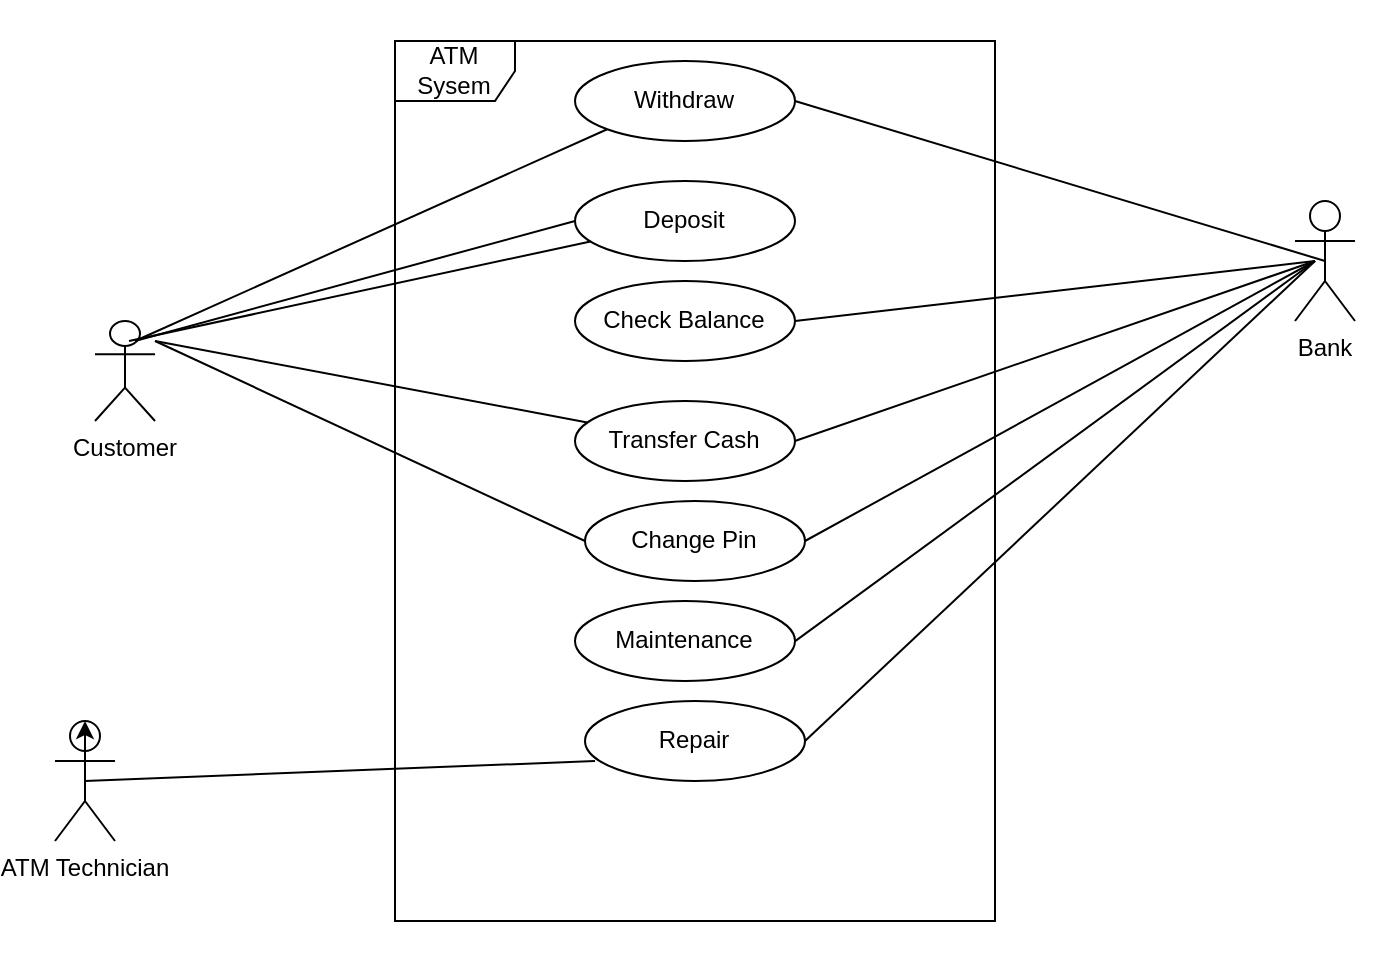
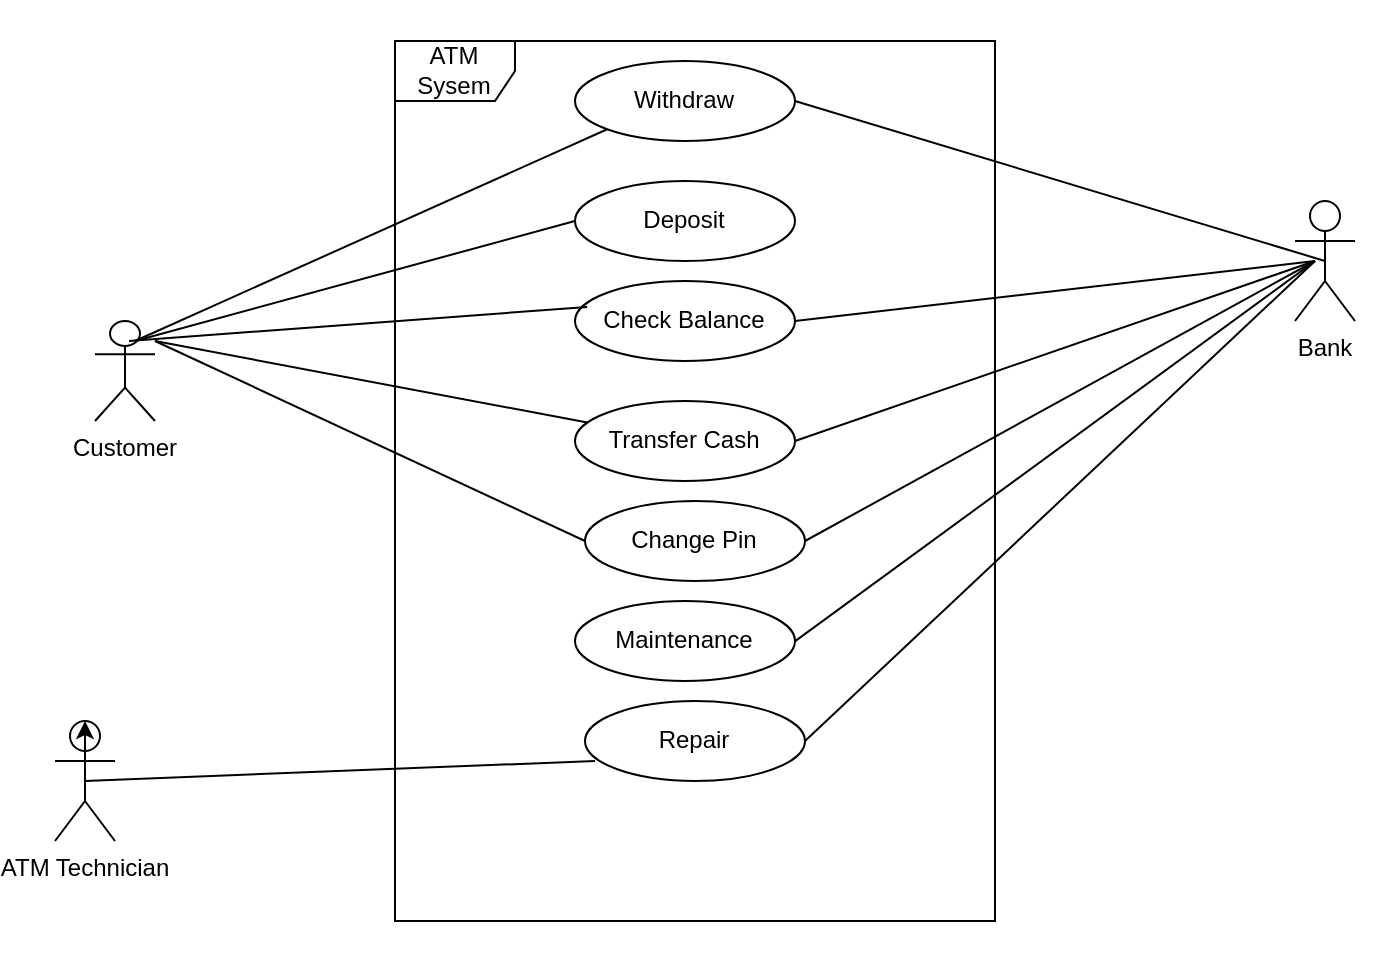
(402, 282) -> (371, 323)
